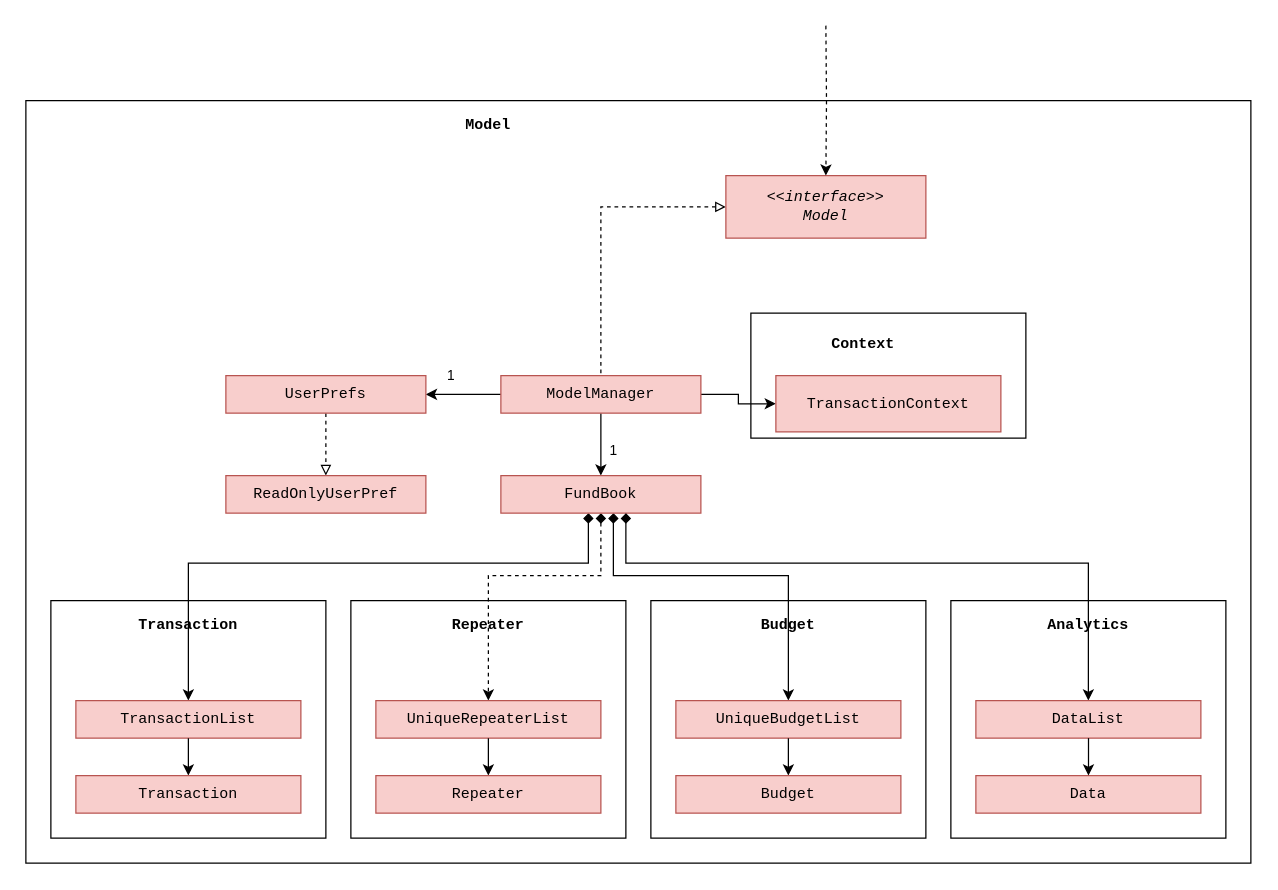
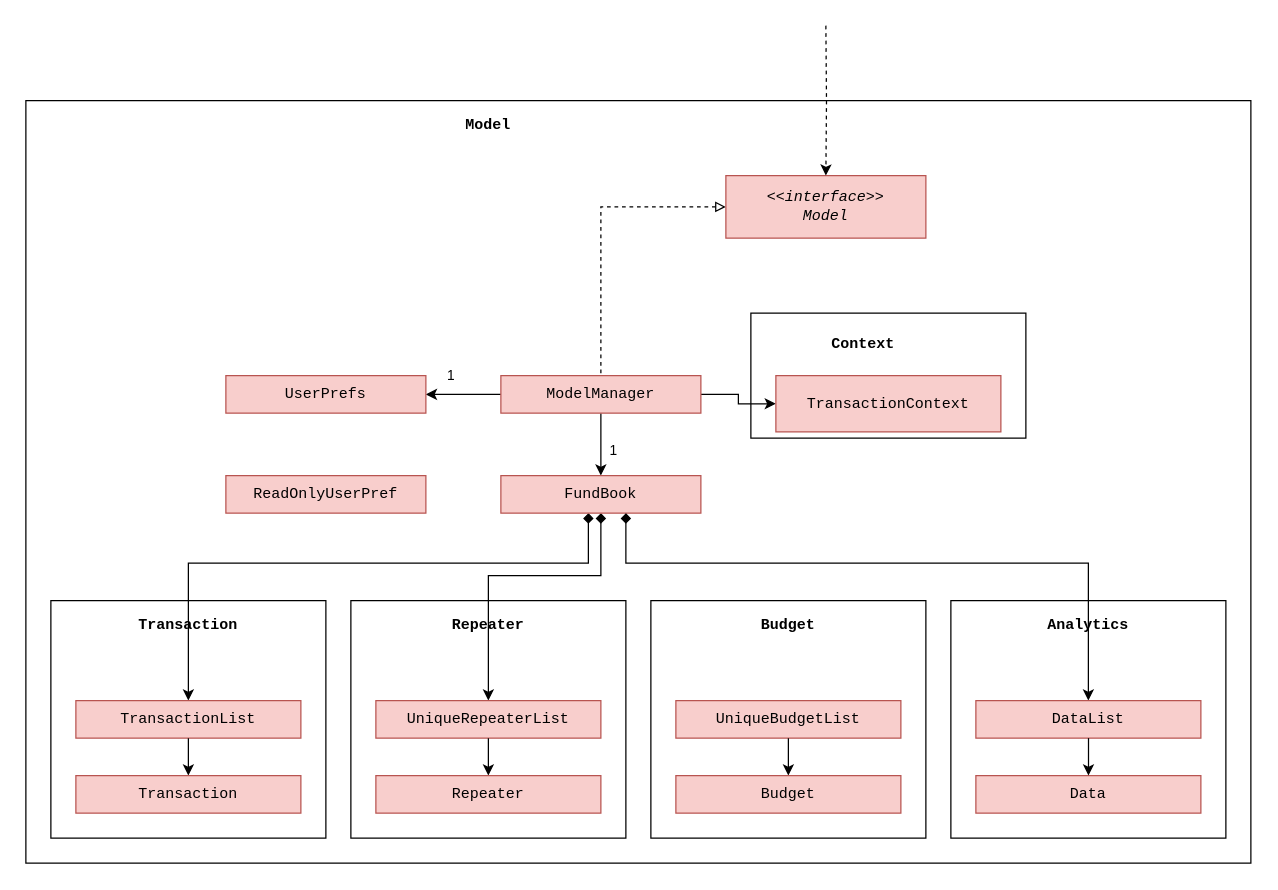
(326, 439) -> none
(513, 576) -> (513, 576)
(733, 576) -> none
